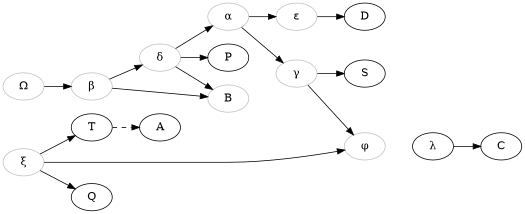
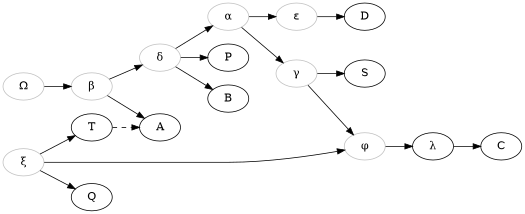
(156, 92) -> (123, 105)
(228, 99) -> (228, 99)
none -> (395, 146)
